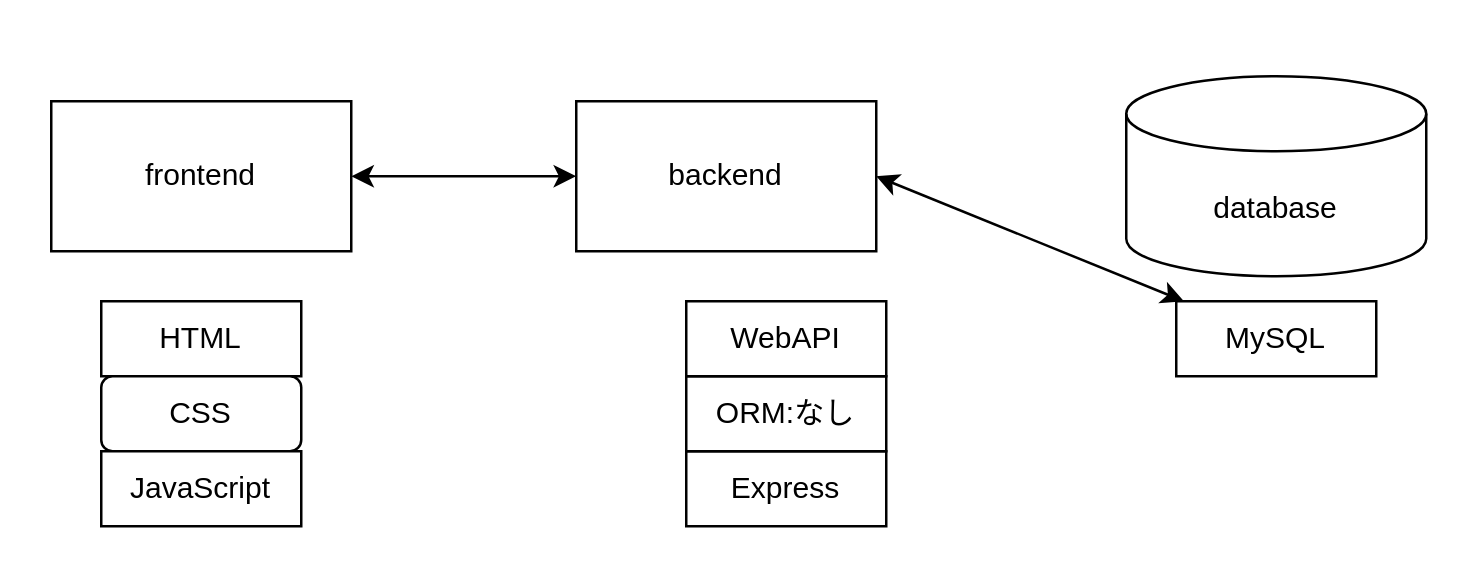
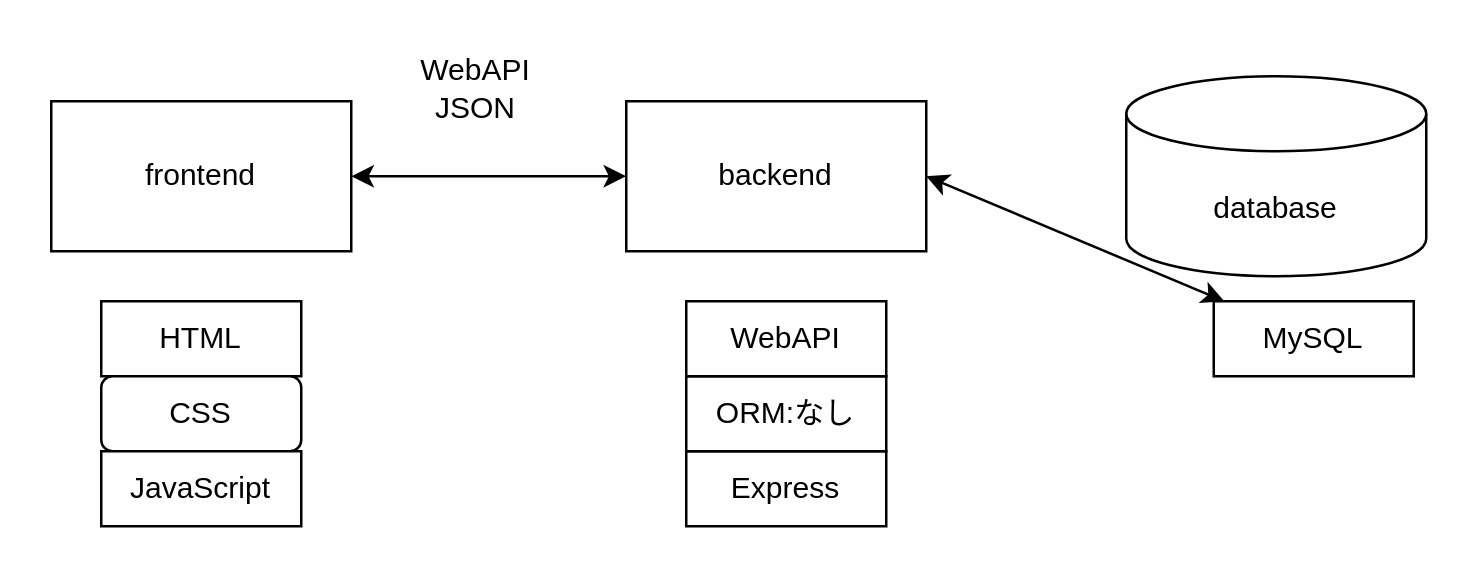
none -> (476, 89)
(726, 176) -> (776, 176)
(1276, 339) -> (1314, 339)
